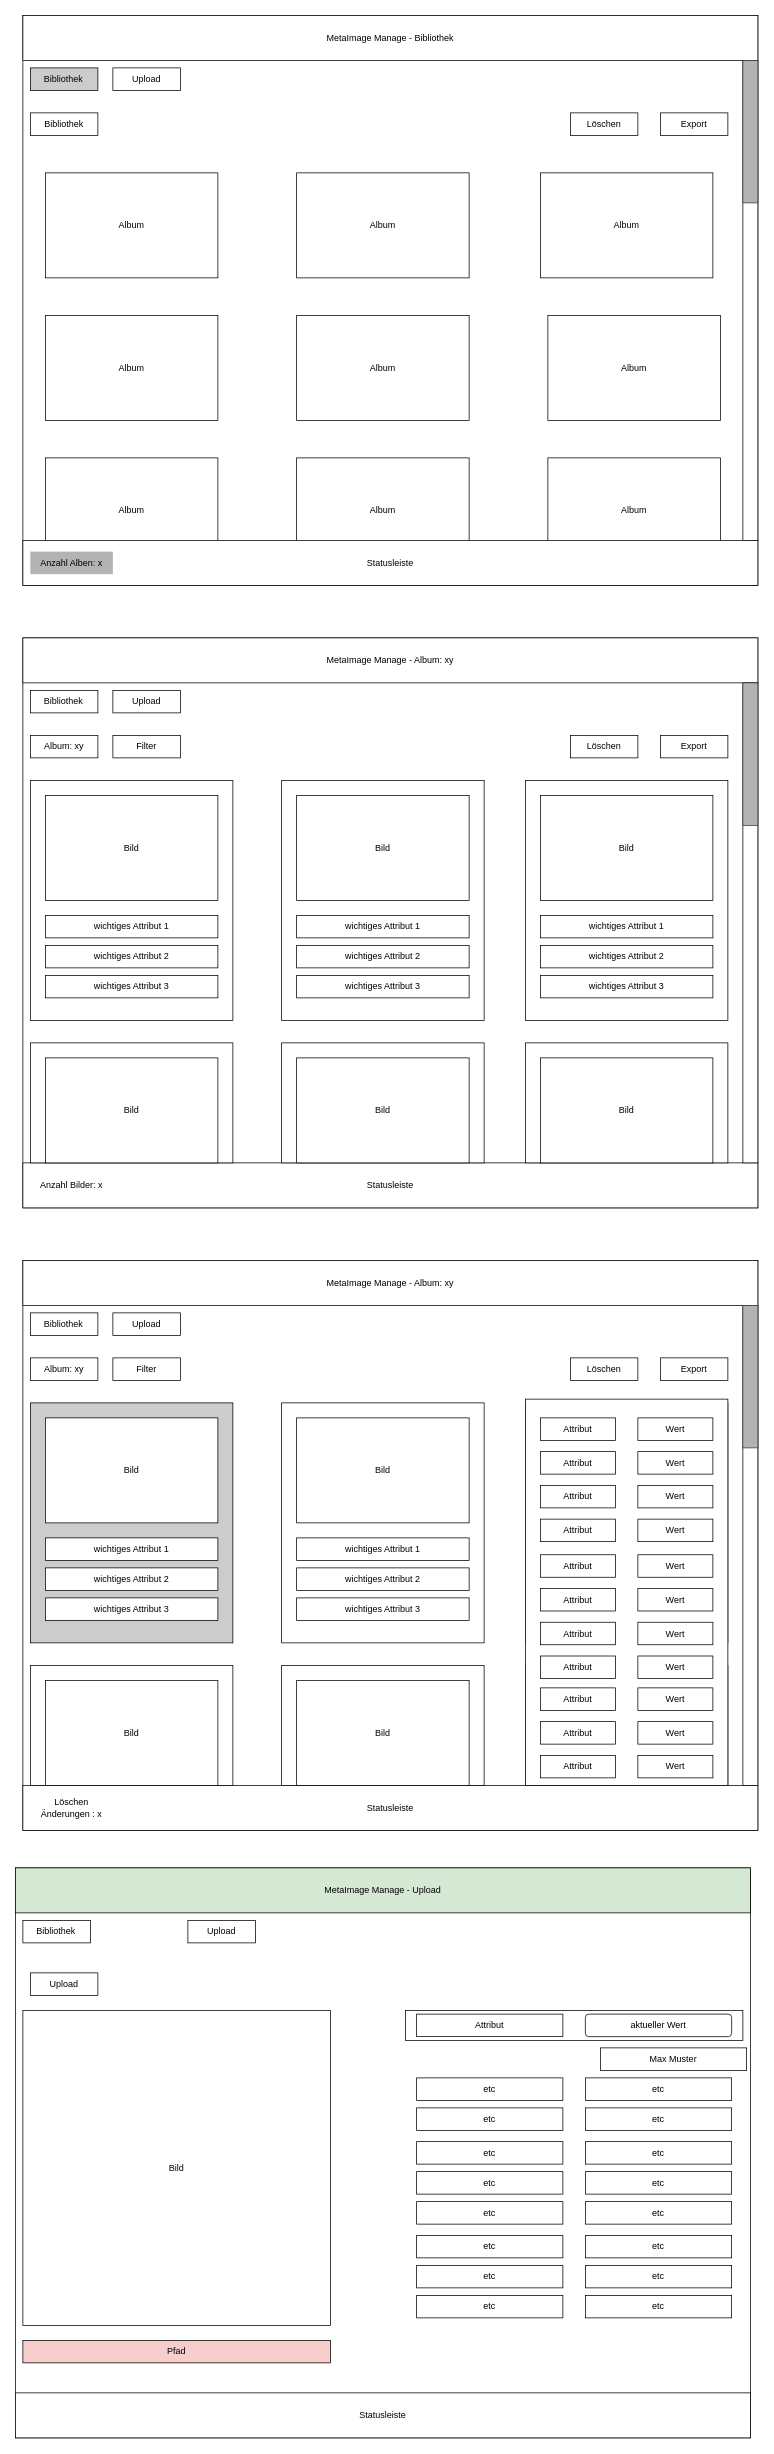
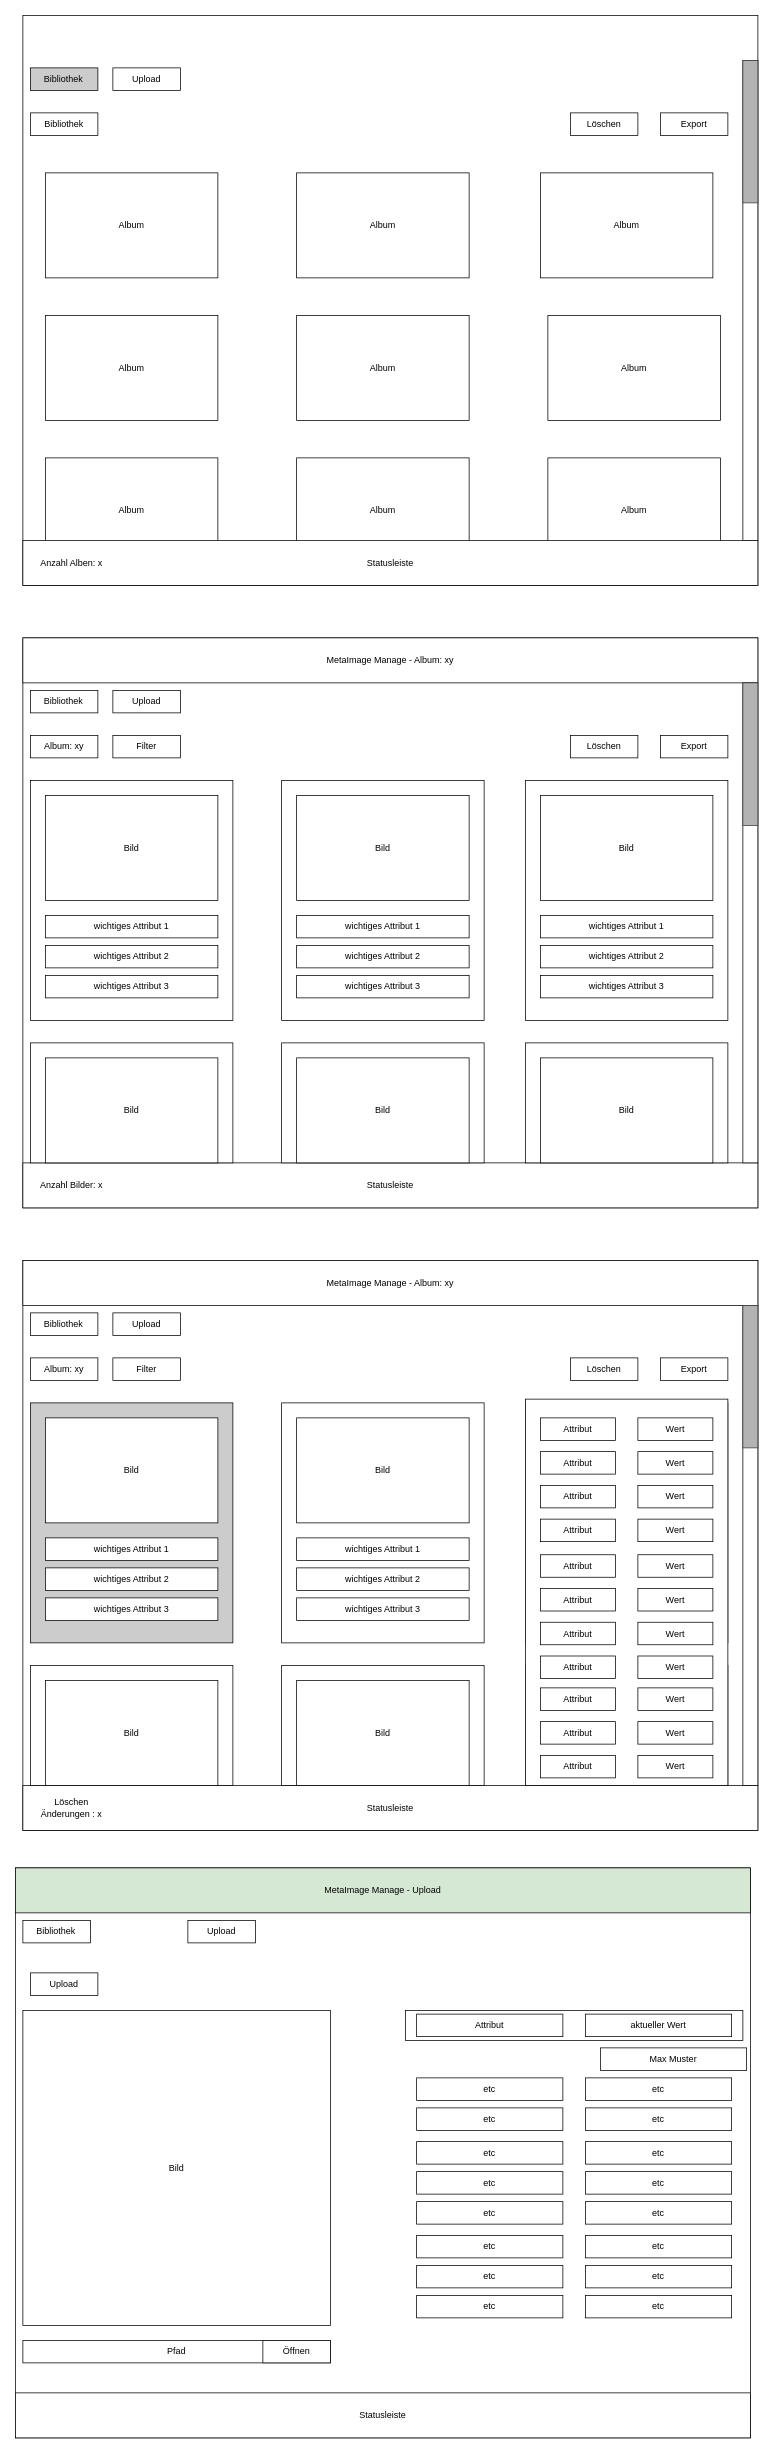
(390, 38) -> none
(72, 563) -> (72, 563)
(659, 2025) -> (659, 2025)
(177, 2352) -> (177, 2352)
none -> (297, 2352)
